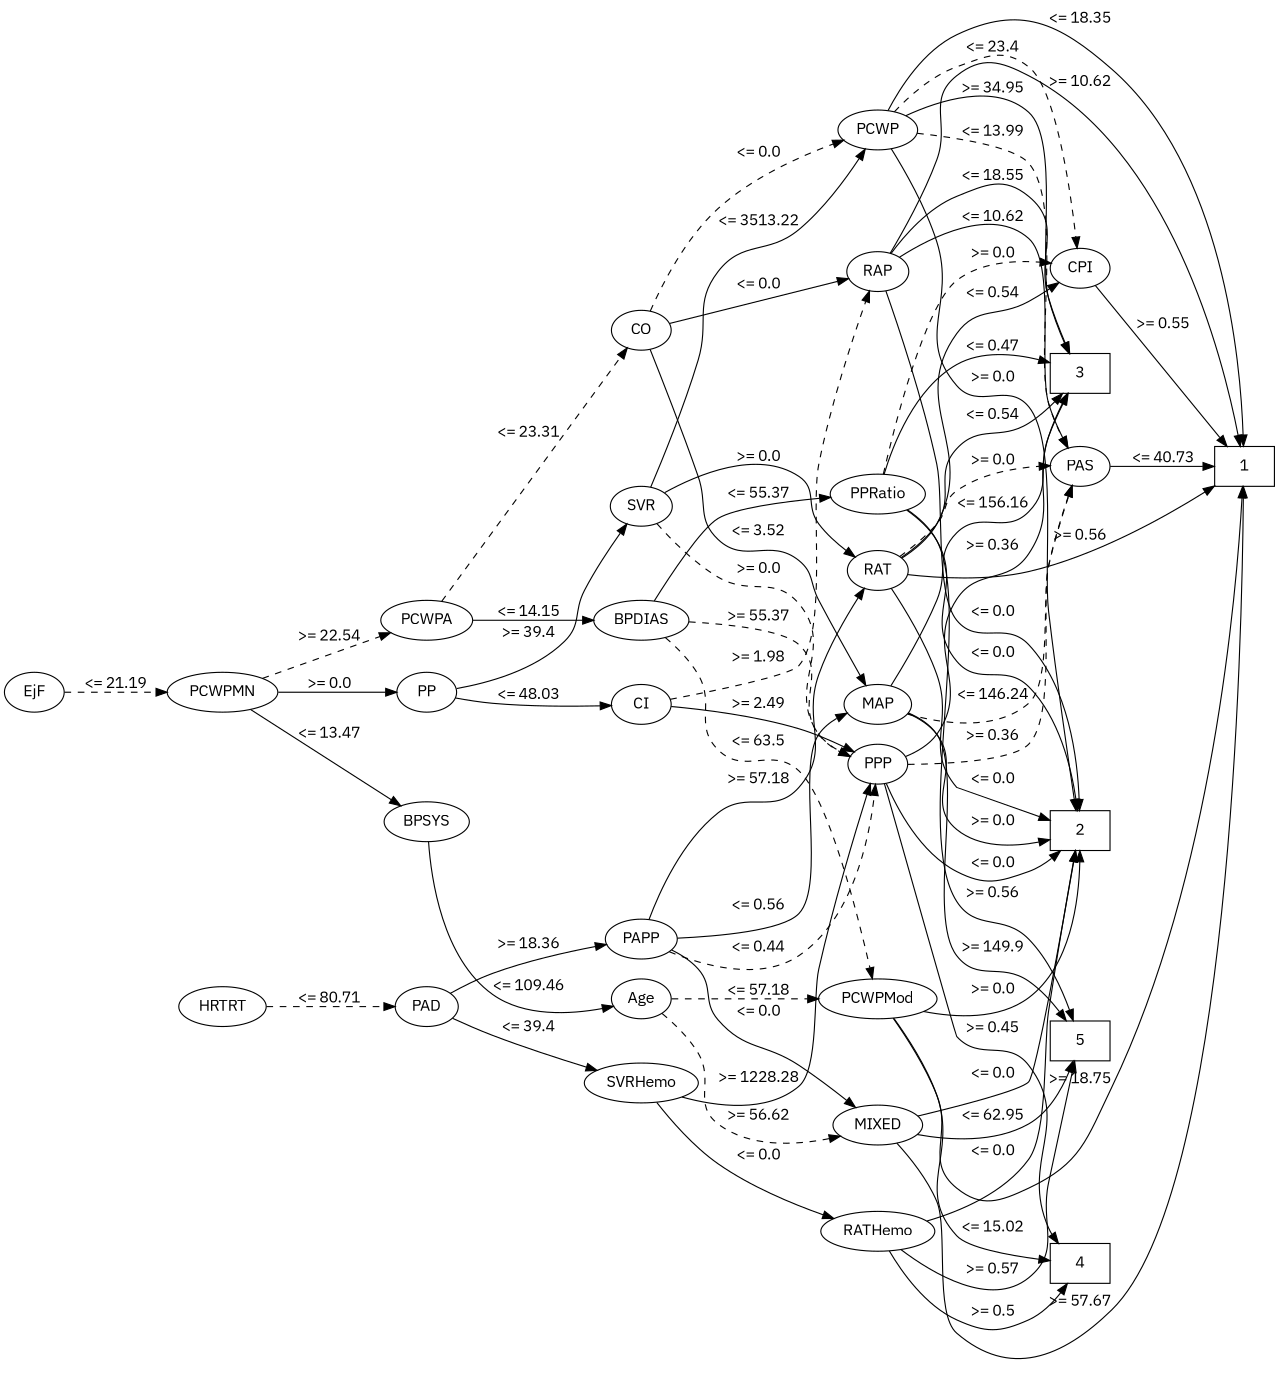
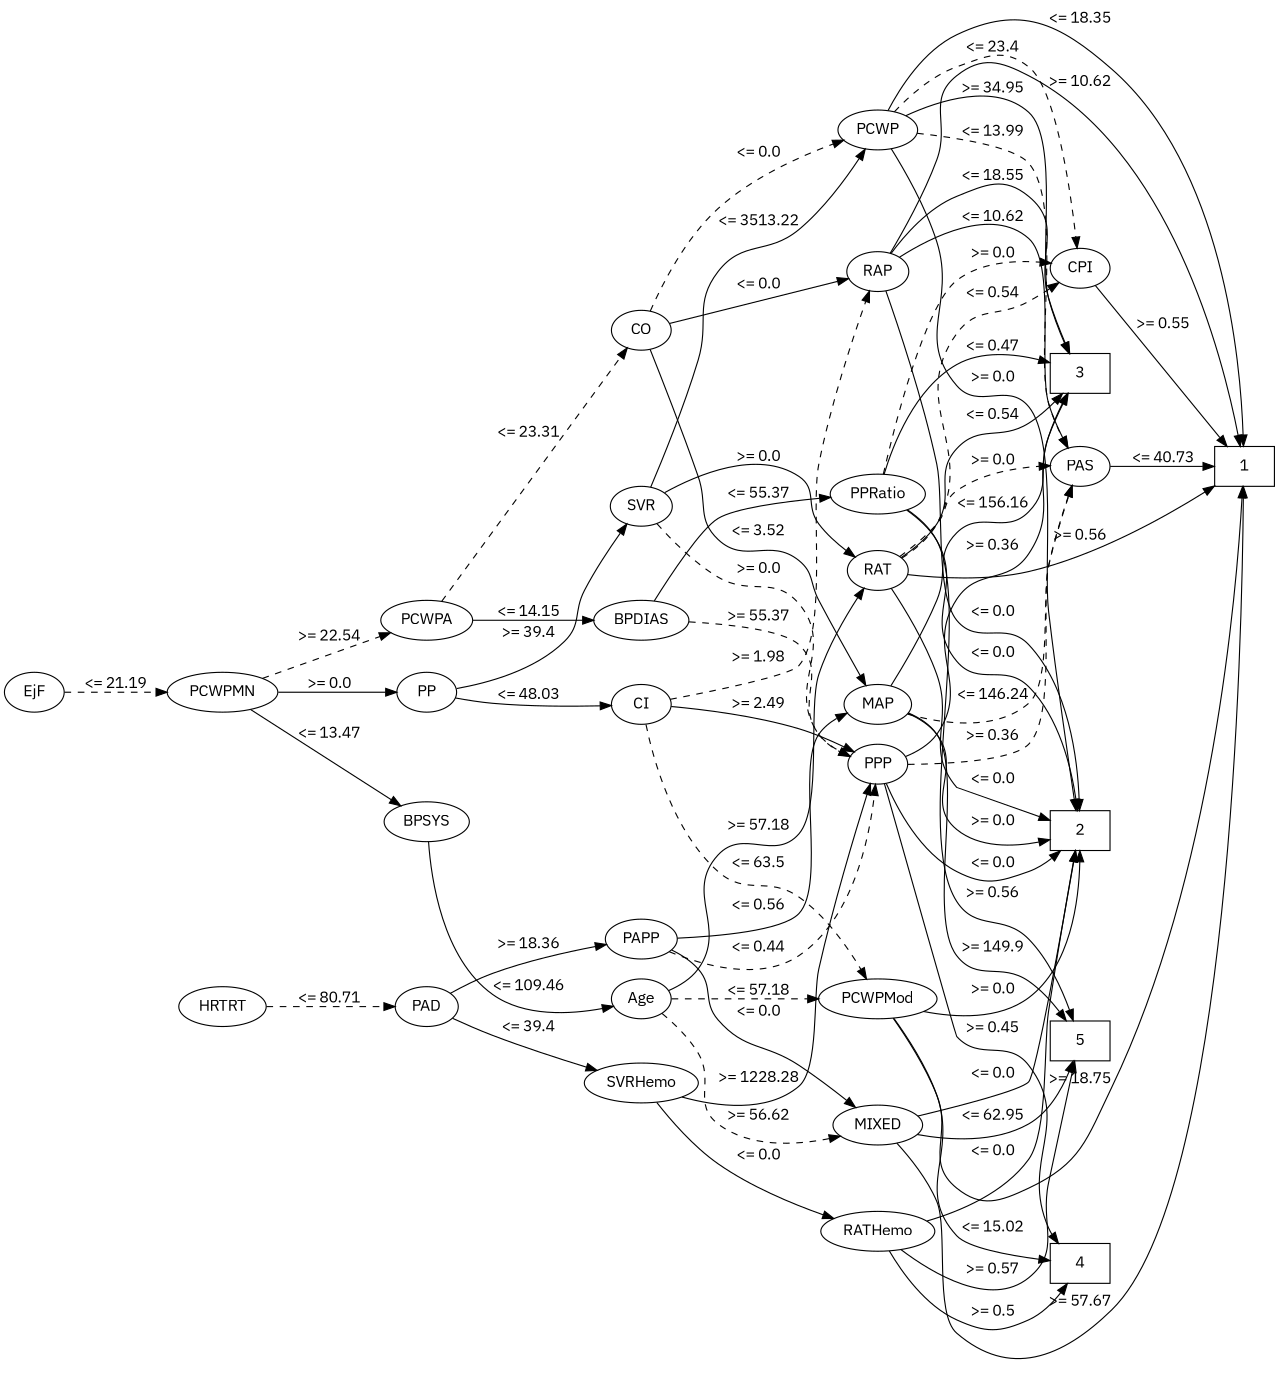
(939, 400) -> (939, 400)
(797, 769) -> (725, 876)
(794, 791) -> (800, 832)
